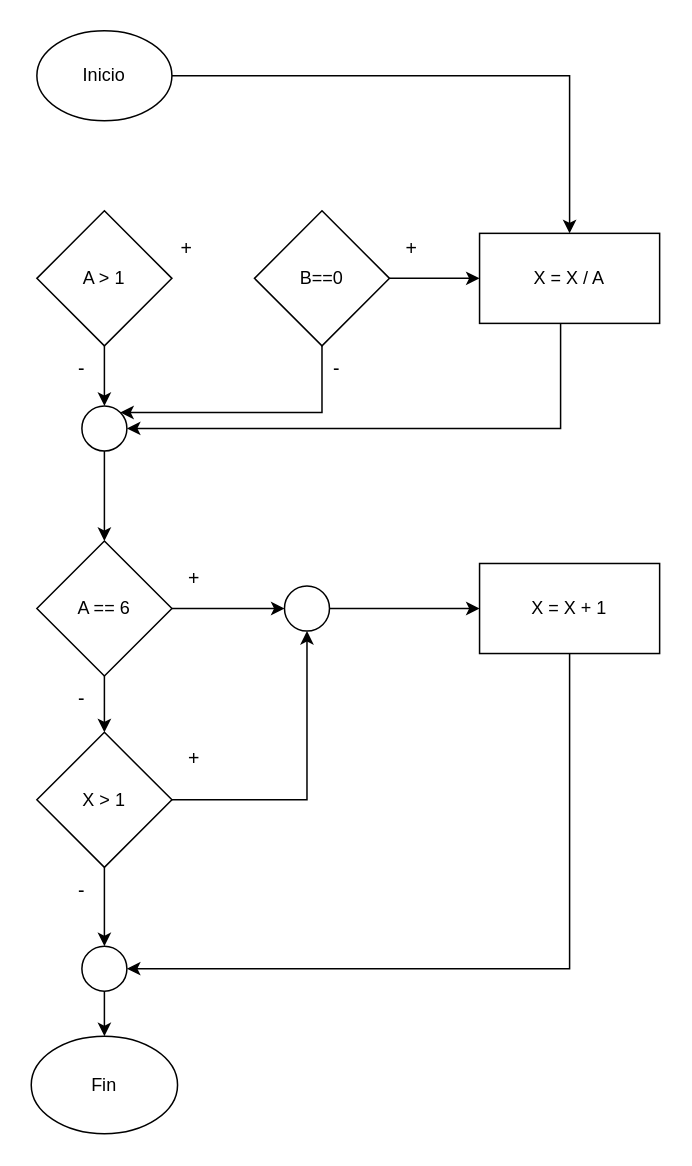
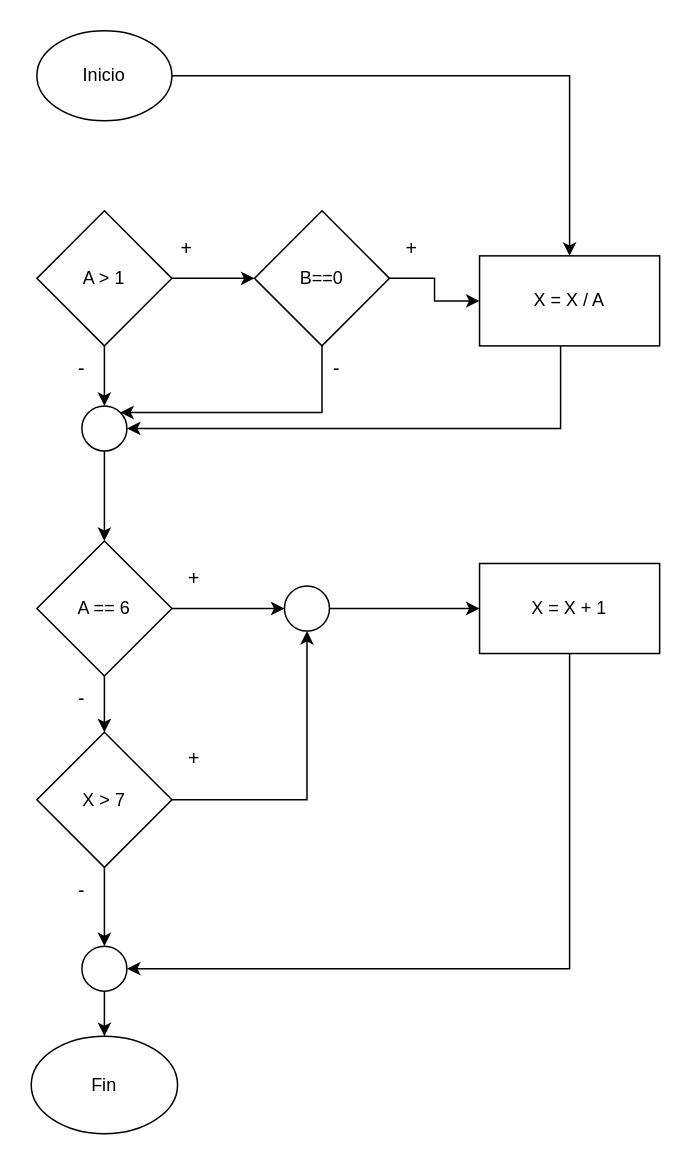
none -> (208, 278)
(569, 278) -> (569, 301)
(104, 800) -> (104, 800)
